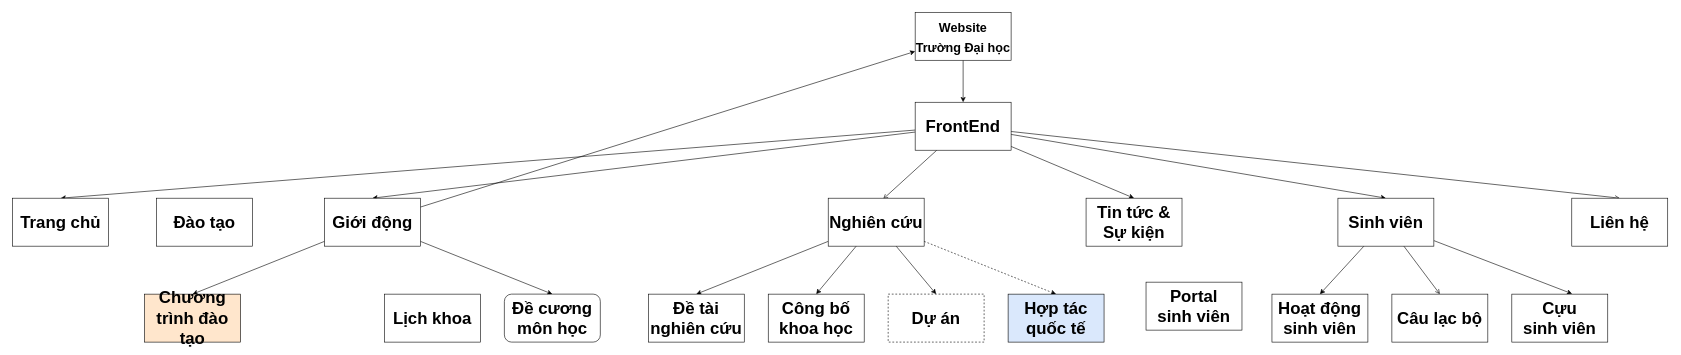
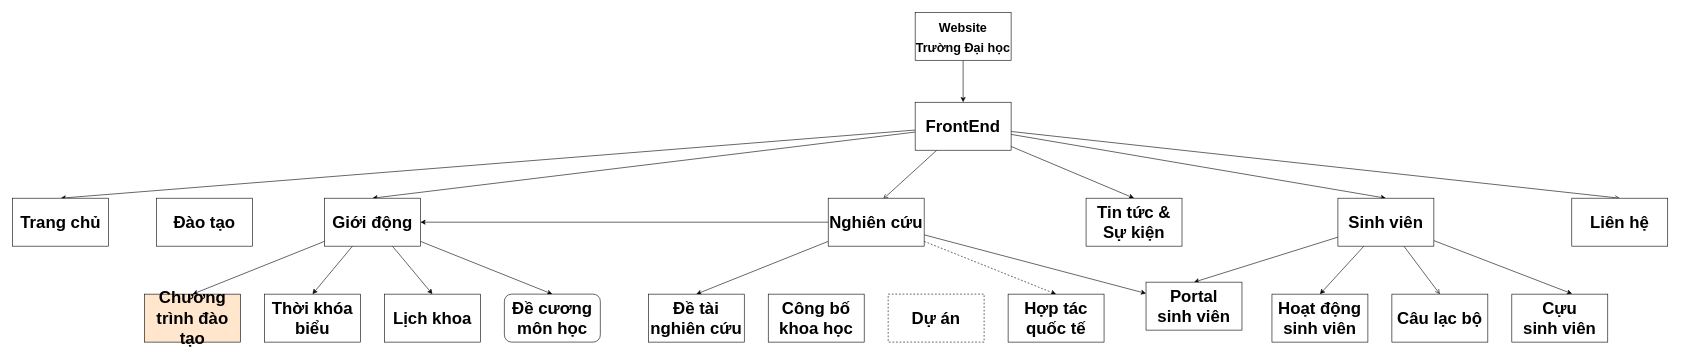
(749, 104) -> (411, 269)
none -> (1269, 259)
none -> (334, 268)
(837, 270) -> (1033, 264)
(916, 270) -> (425, 222)
none -> (312, 318)
(1056, 318) -> (1056, 318)
